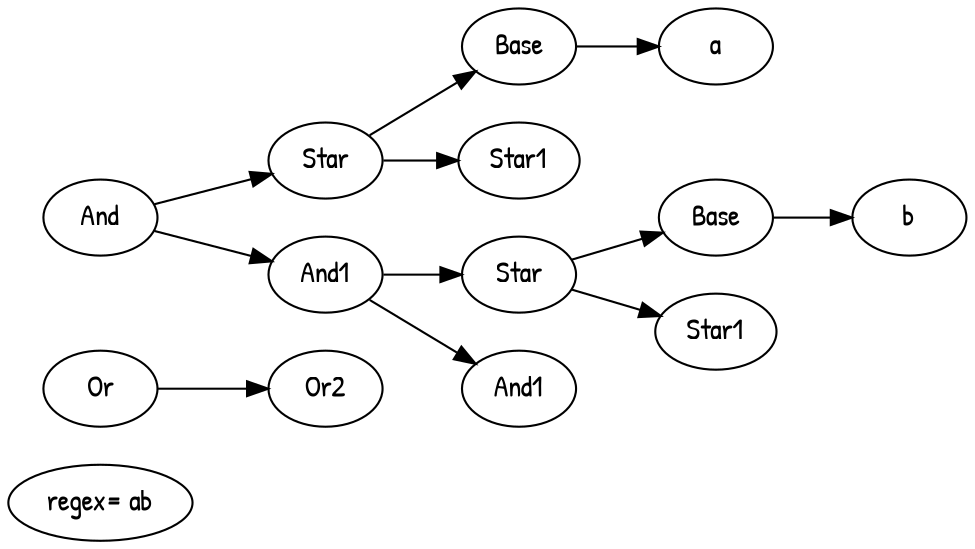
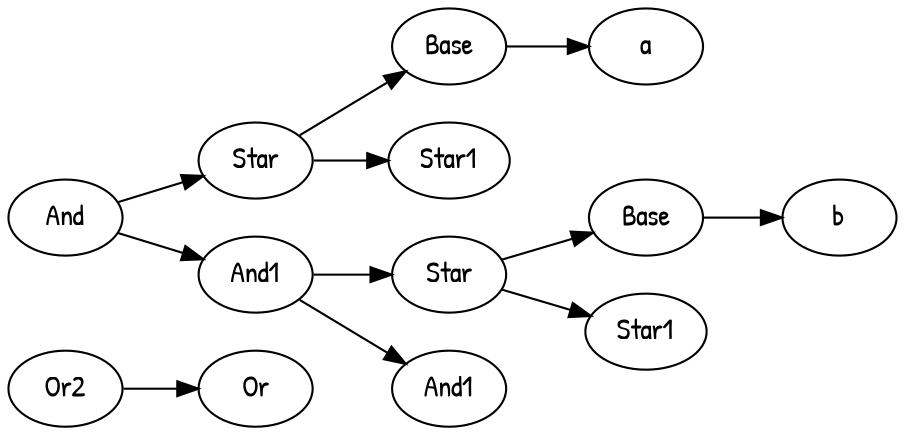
(202, 389) -> (150, 389)
(100, 503) -> none
